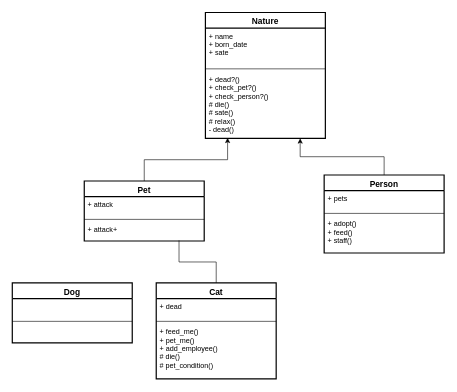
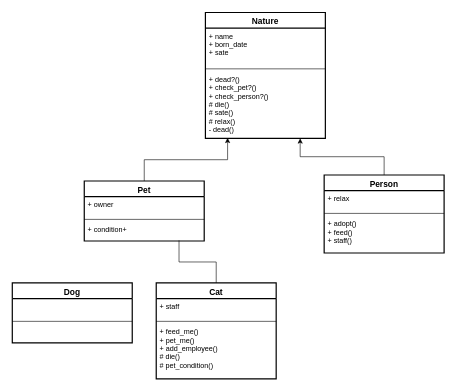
(339, 199) -> (340, 199)
(103, 205) -> (101, 205)
(105, 230) -> (109, 230)
(171, 307) -> (173, 307)
